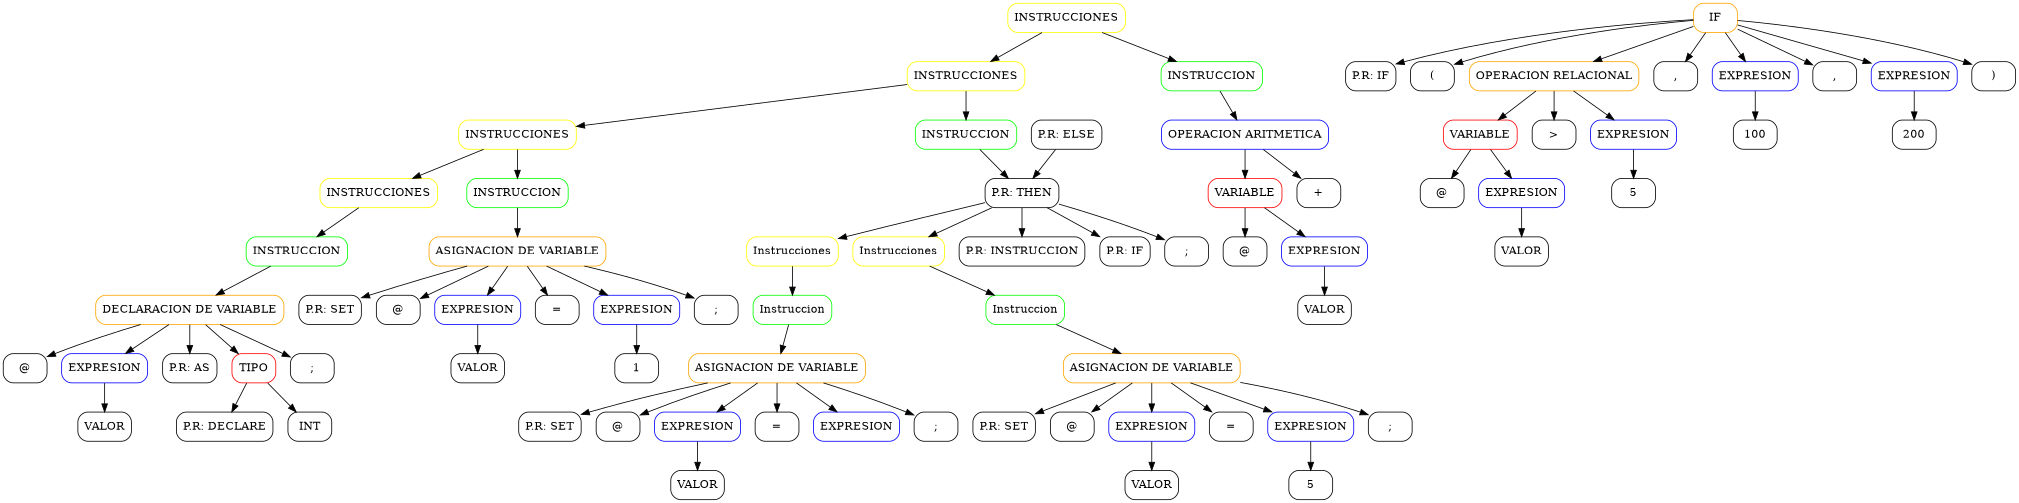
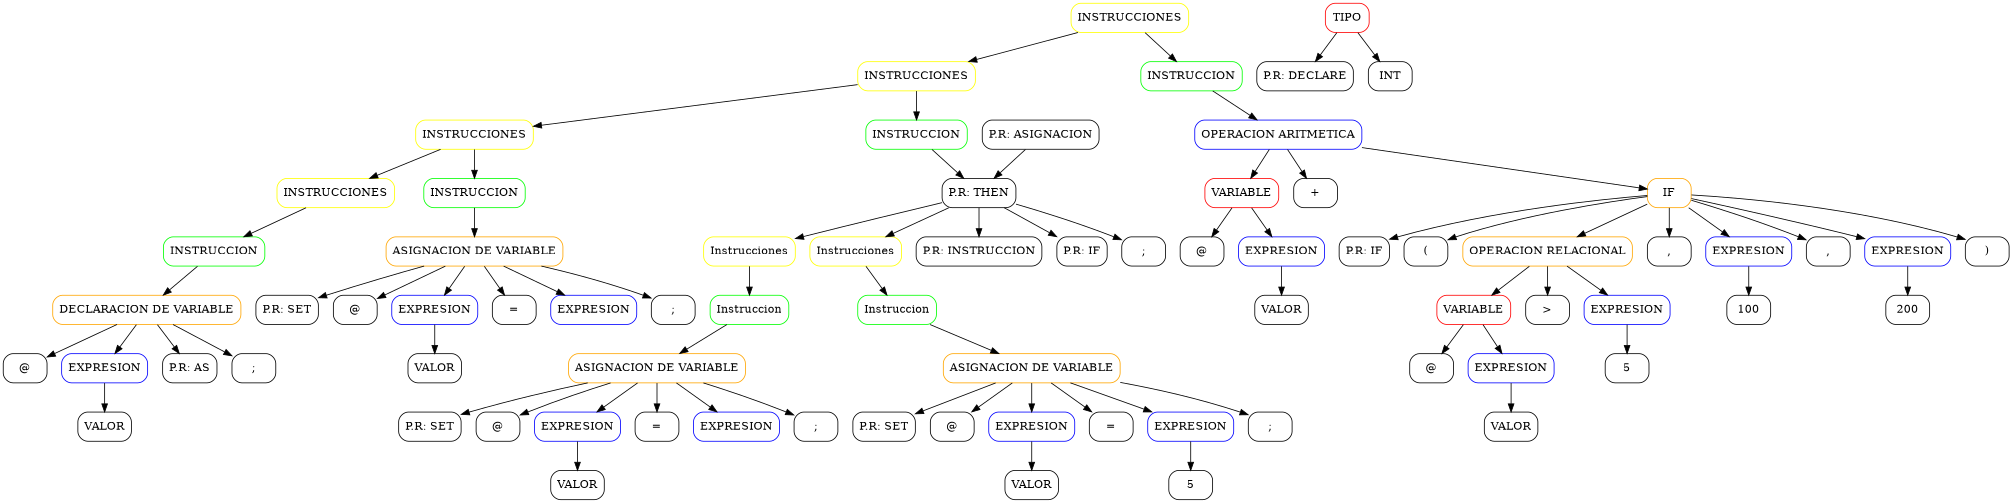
(1067, 135) -> (1041, 135)
none -> (1501, 168)
(219, 336) -> none
(637, 368) -> none
